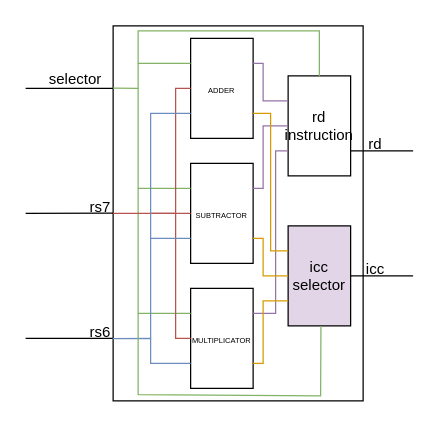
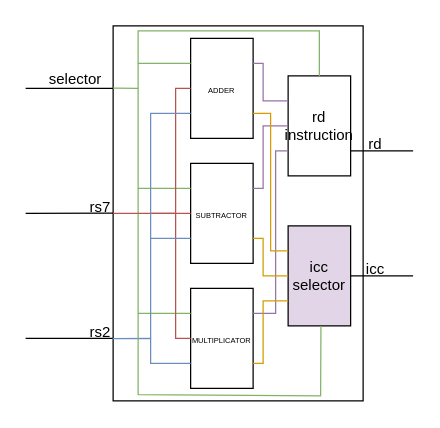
(101, 332) -> (101, 332)
